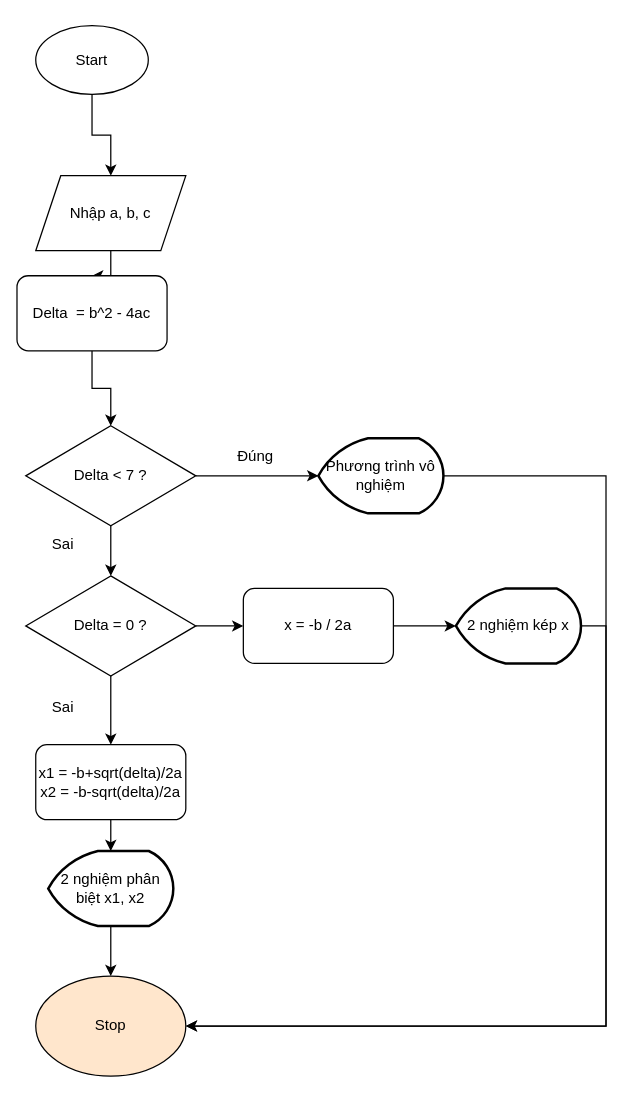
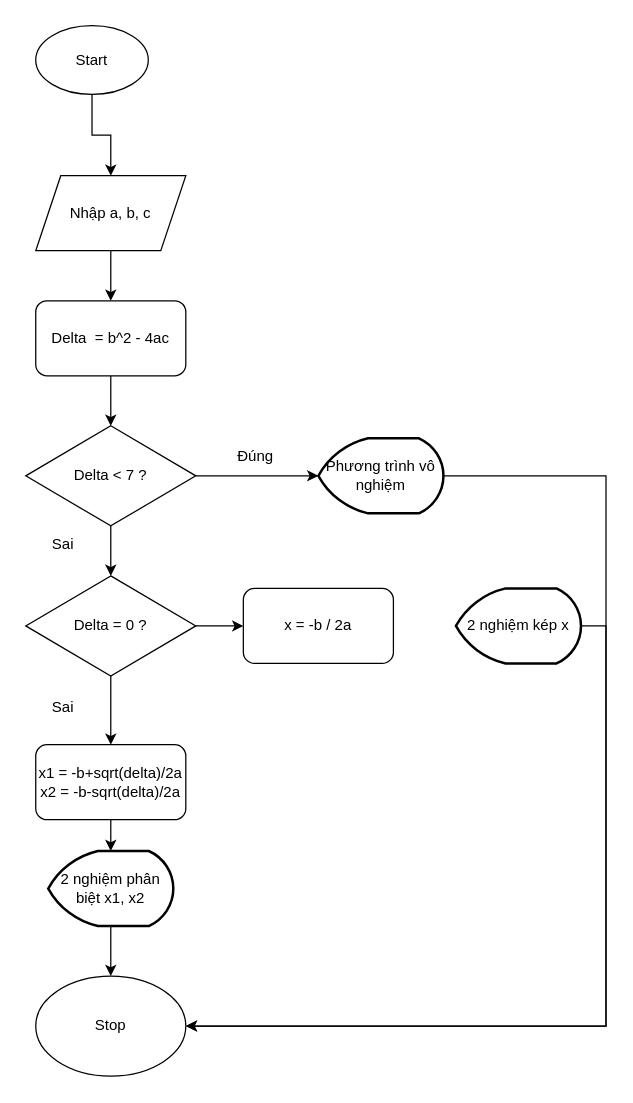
(92, 313) -> (111, 338)
(420, 626) -> none
(111, 1026) -> (111, 1026)
